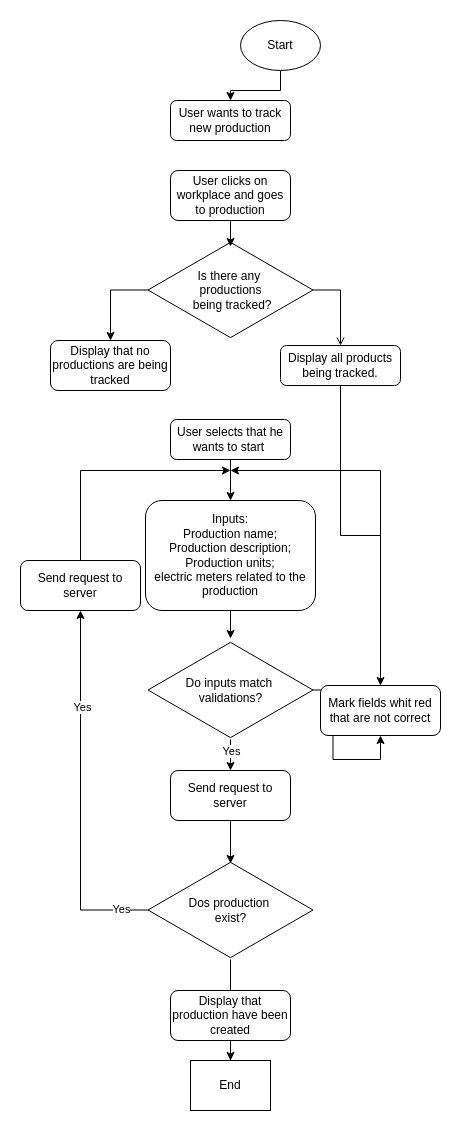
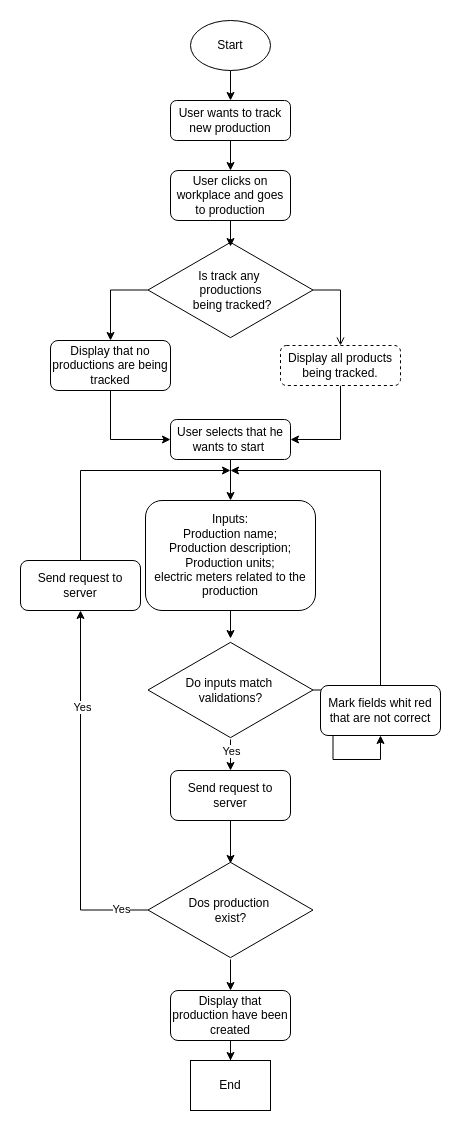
(281, 46) -> (231, 46)
none -> (231, 160)
(231, 291) -> (231, 291)
(341, 366) -> (341, 366)
none -> (113, 440)
(341, 506) -> (320, 440)
(231, 985) -> (231, 982)
